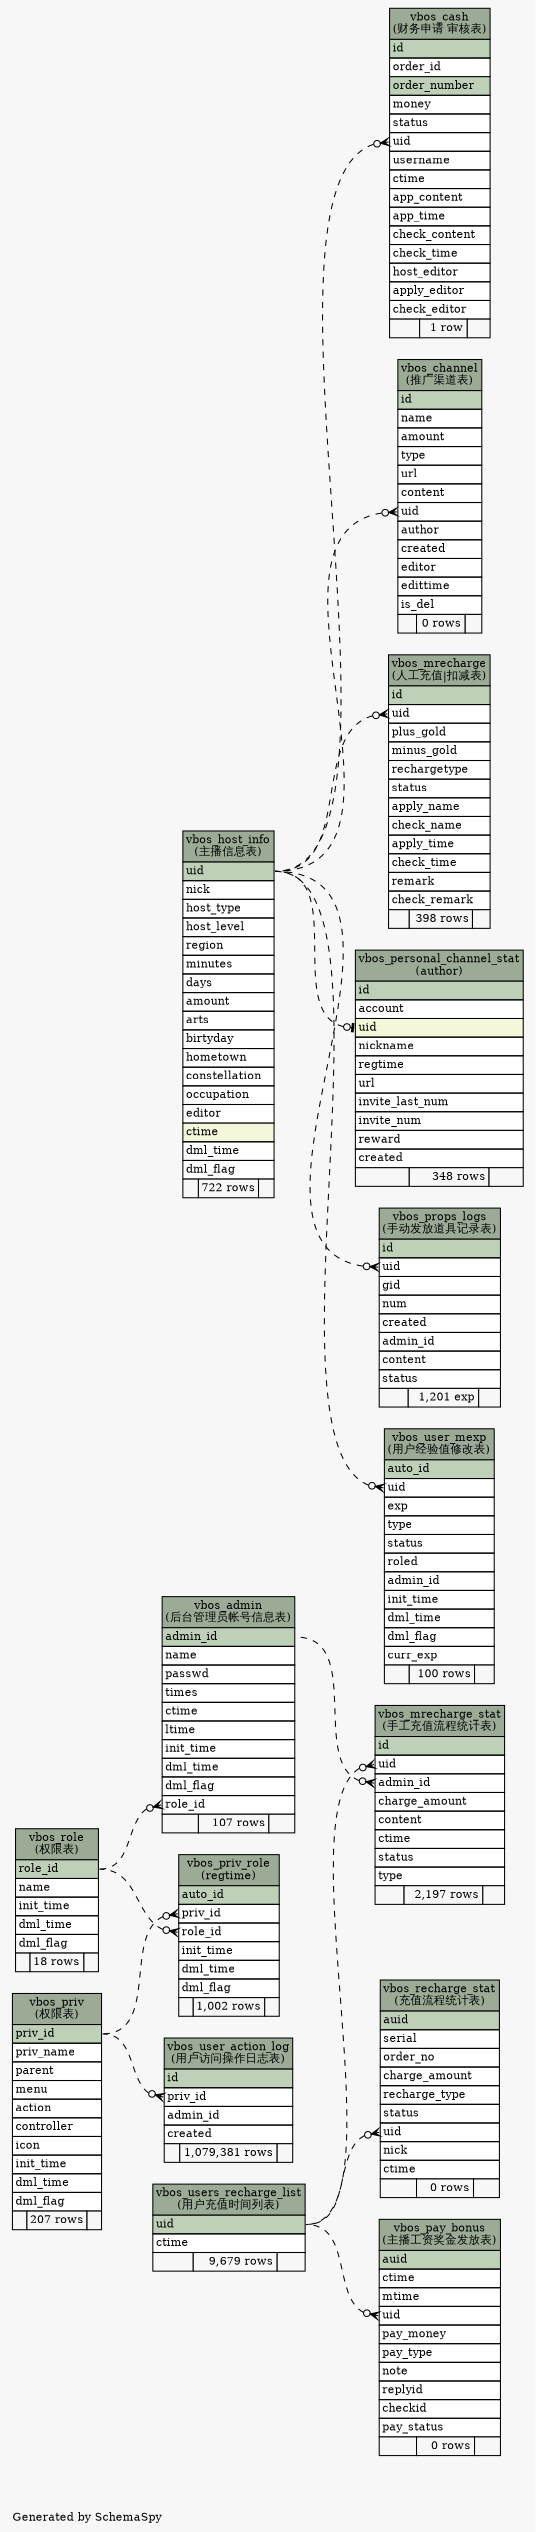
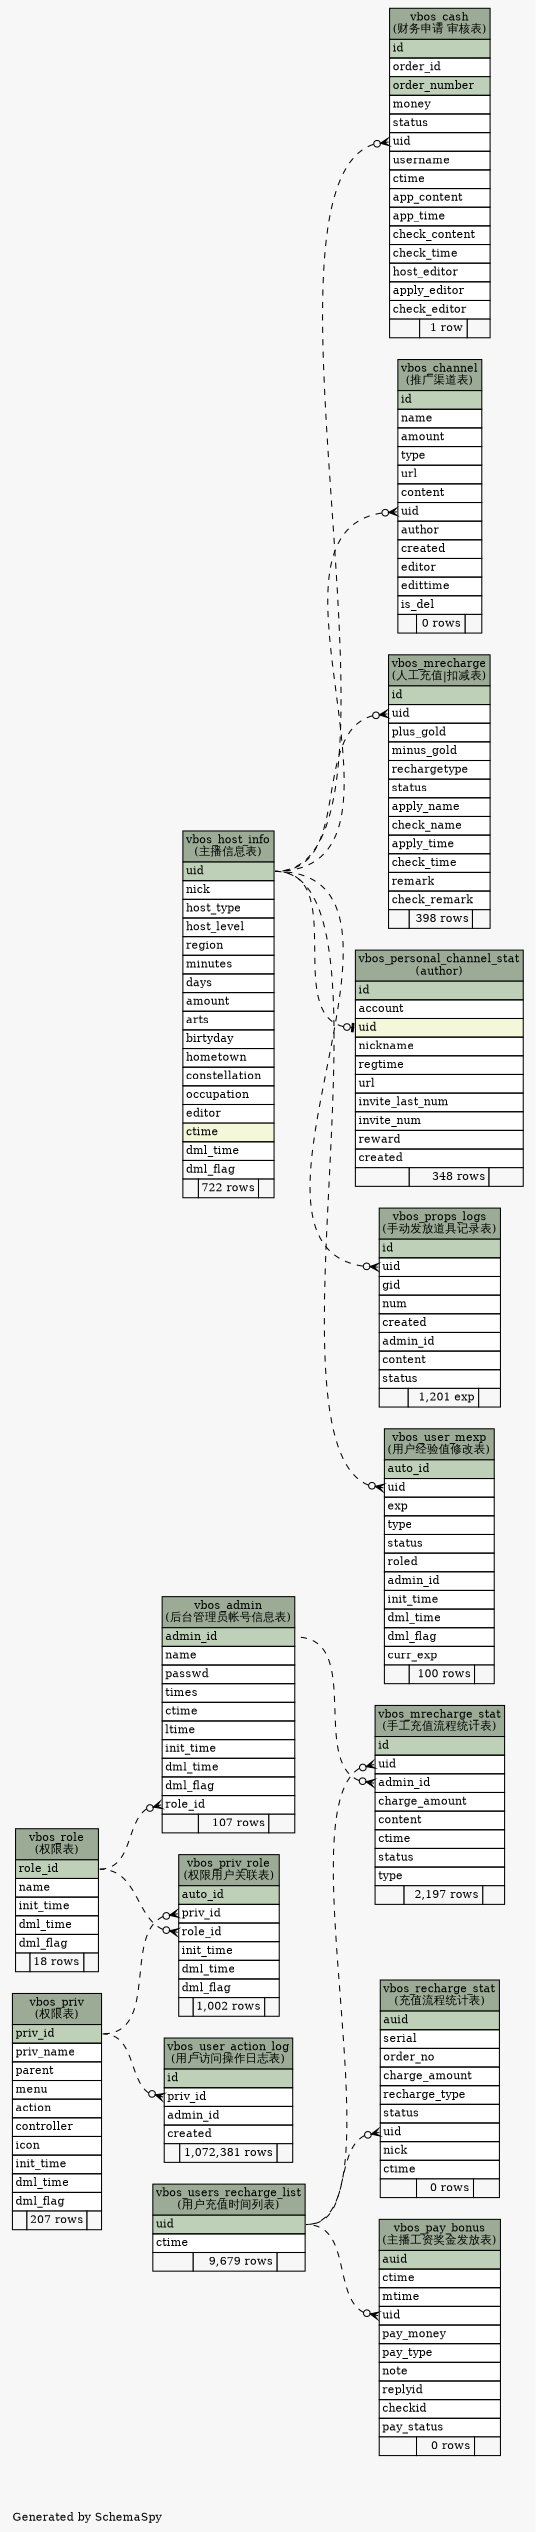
(229, 1876) -> (229, 1876)
(229, 2153) -> (229, 2153)
